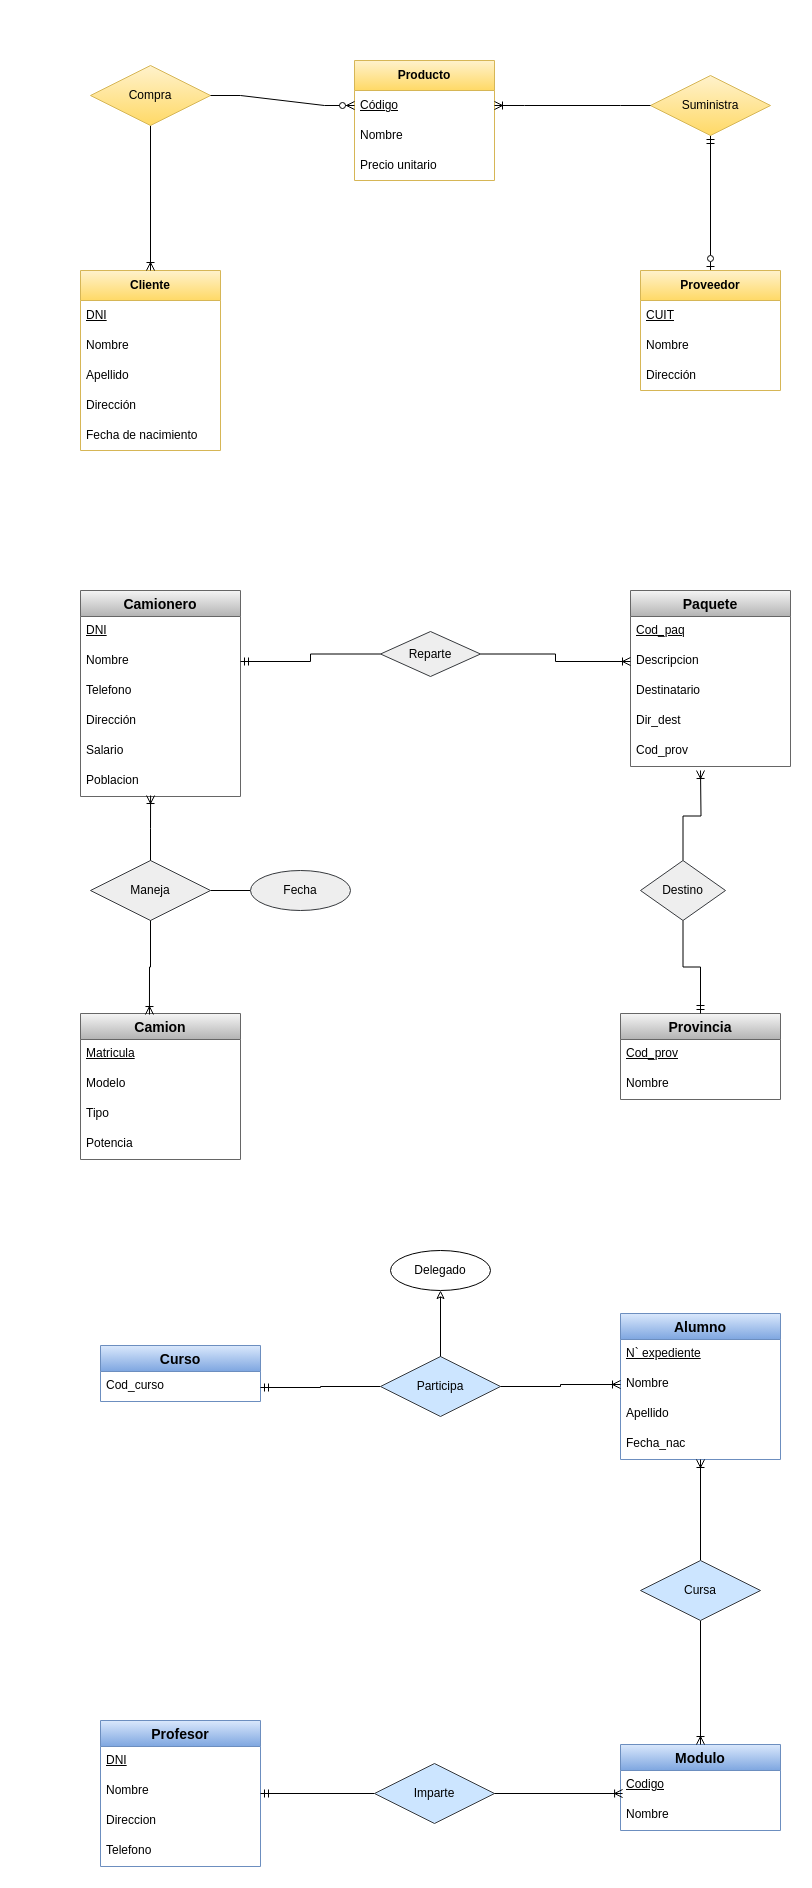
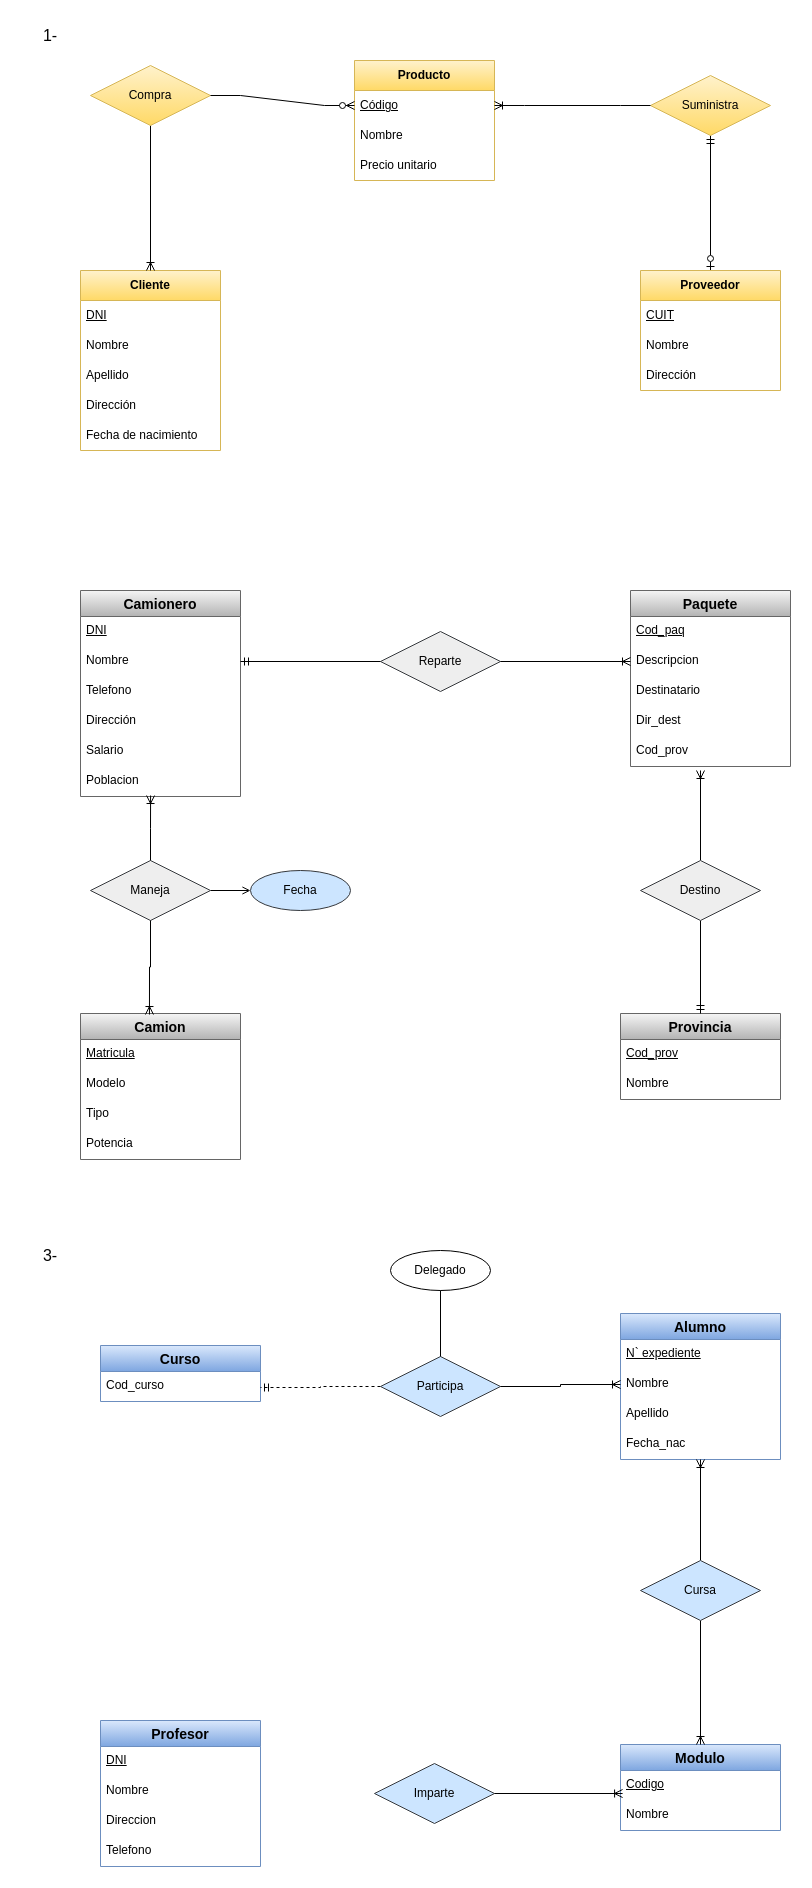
none -> (51, 36)
(431, 654) -> (441, 662)
(245, 891) -> (245, 891)
(301, 891) -> (301, 891)
(683, 891) -> (701, 891)
none -> (51, 1256)
(441, 1298) -> (441, 1296)
(321, 1388) -> (321, 1388)
(319, 1794) -> none
